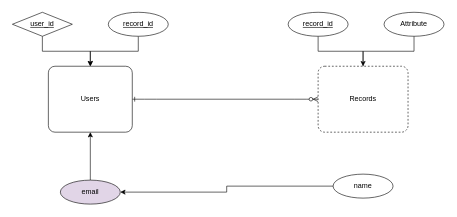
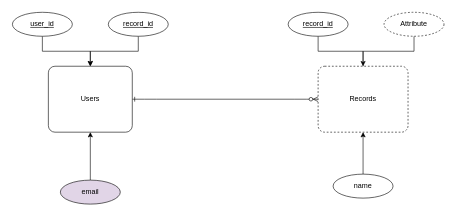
(42, 24) -> (42, 24)
(414, 24) -> (414, 24)
(227, 192) -> (363, 137)
